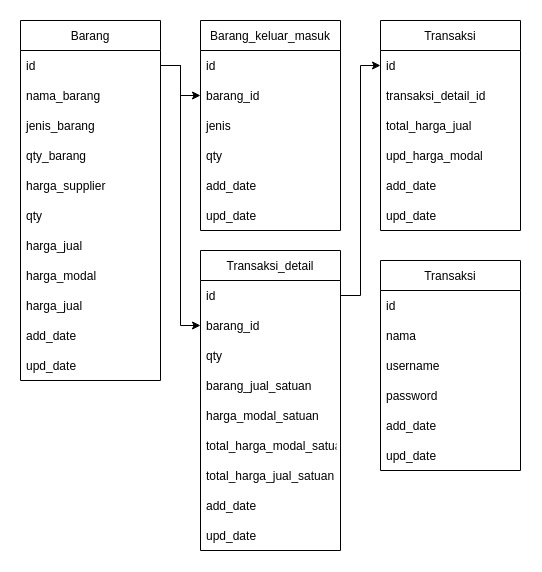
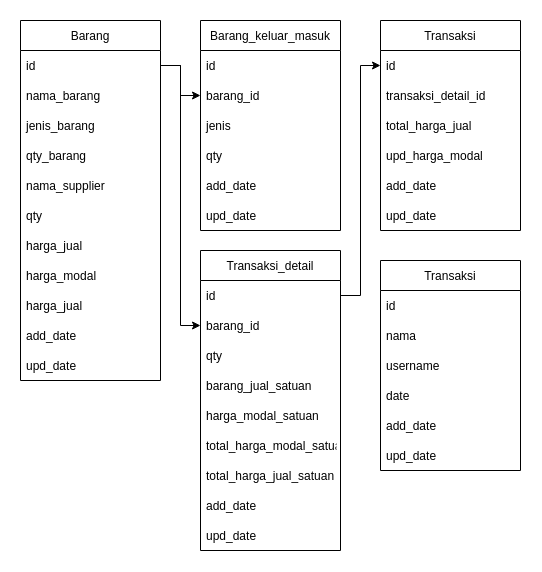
(70, 186) -> (67, 186)
(413, 396) -> (399, 396)
